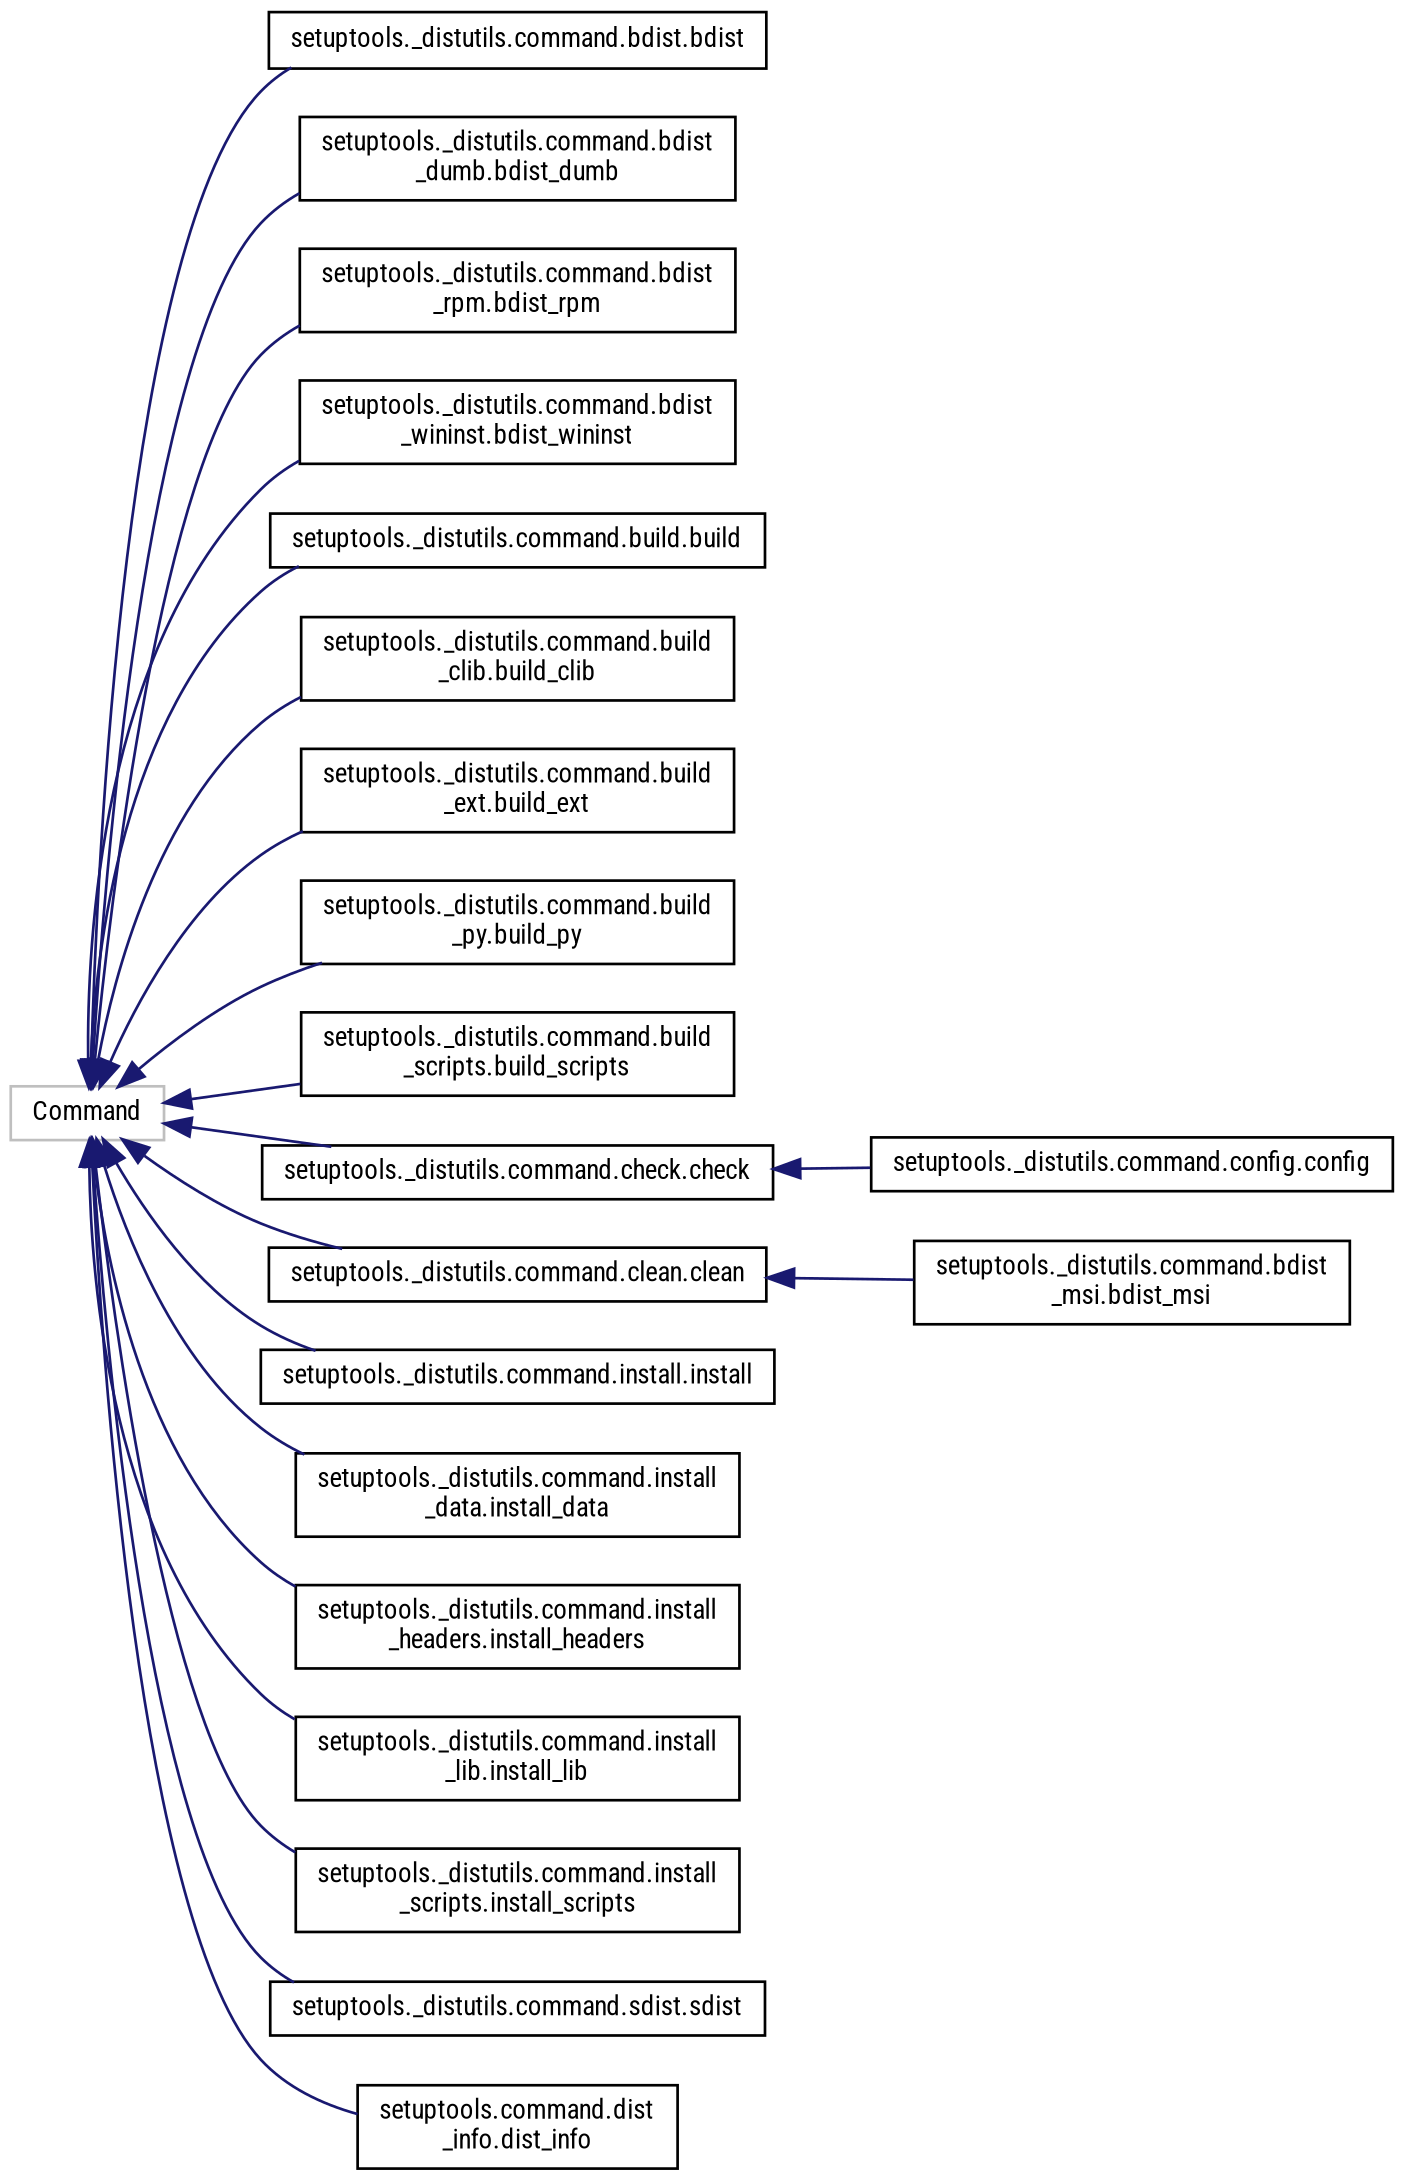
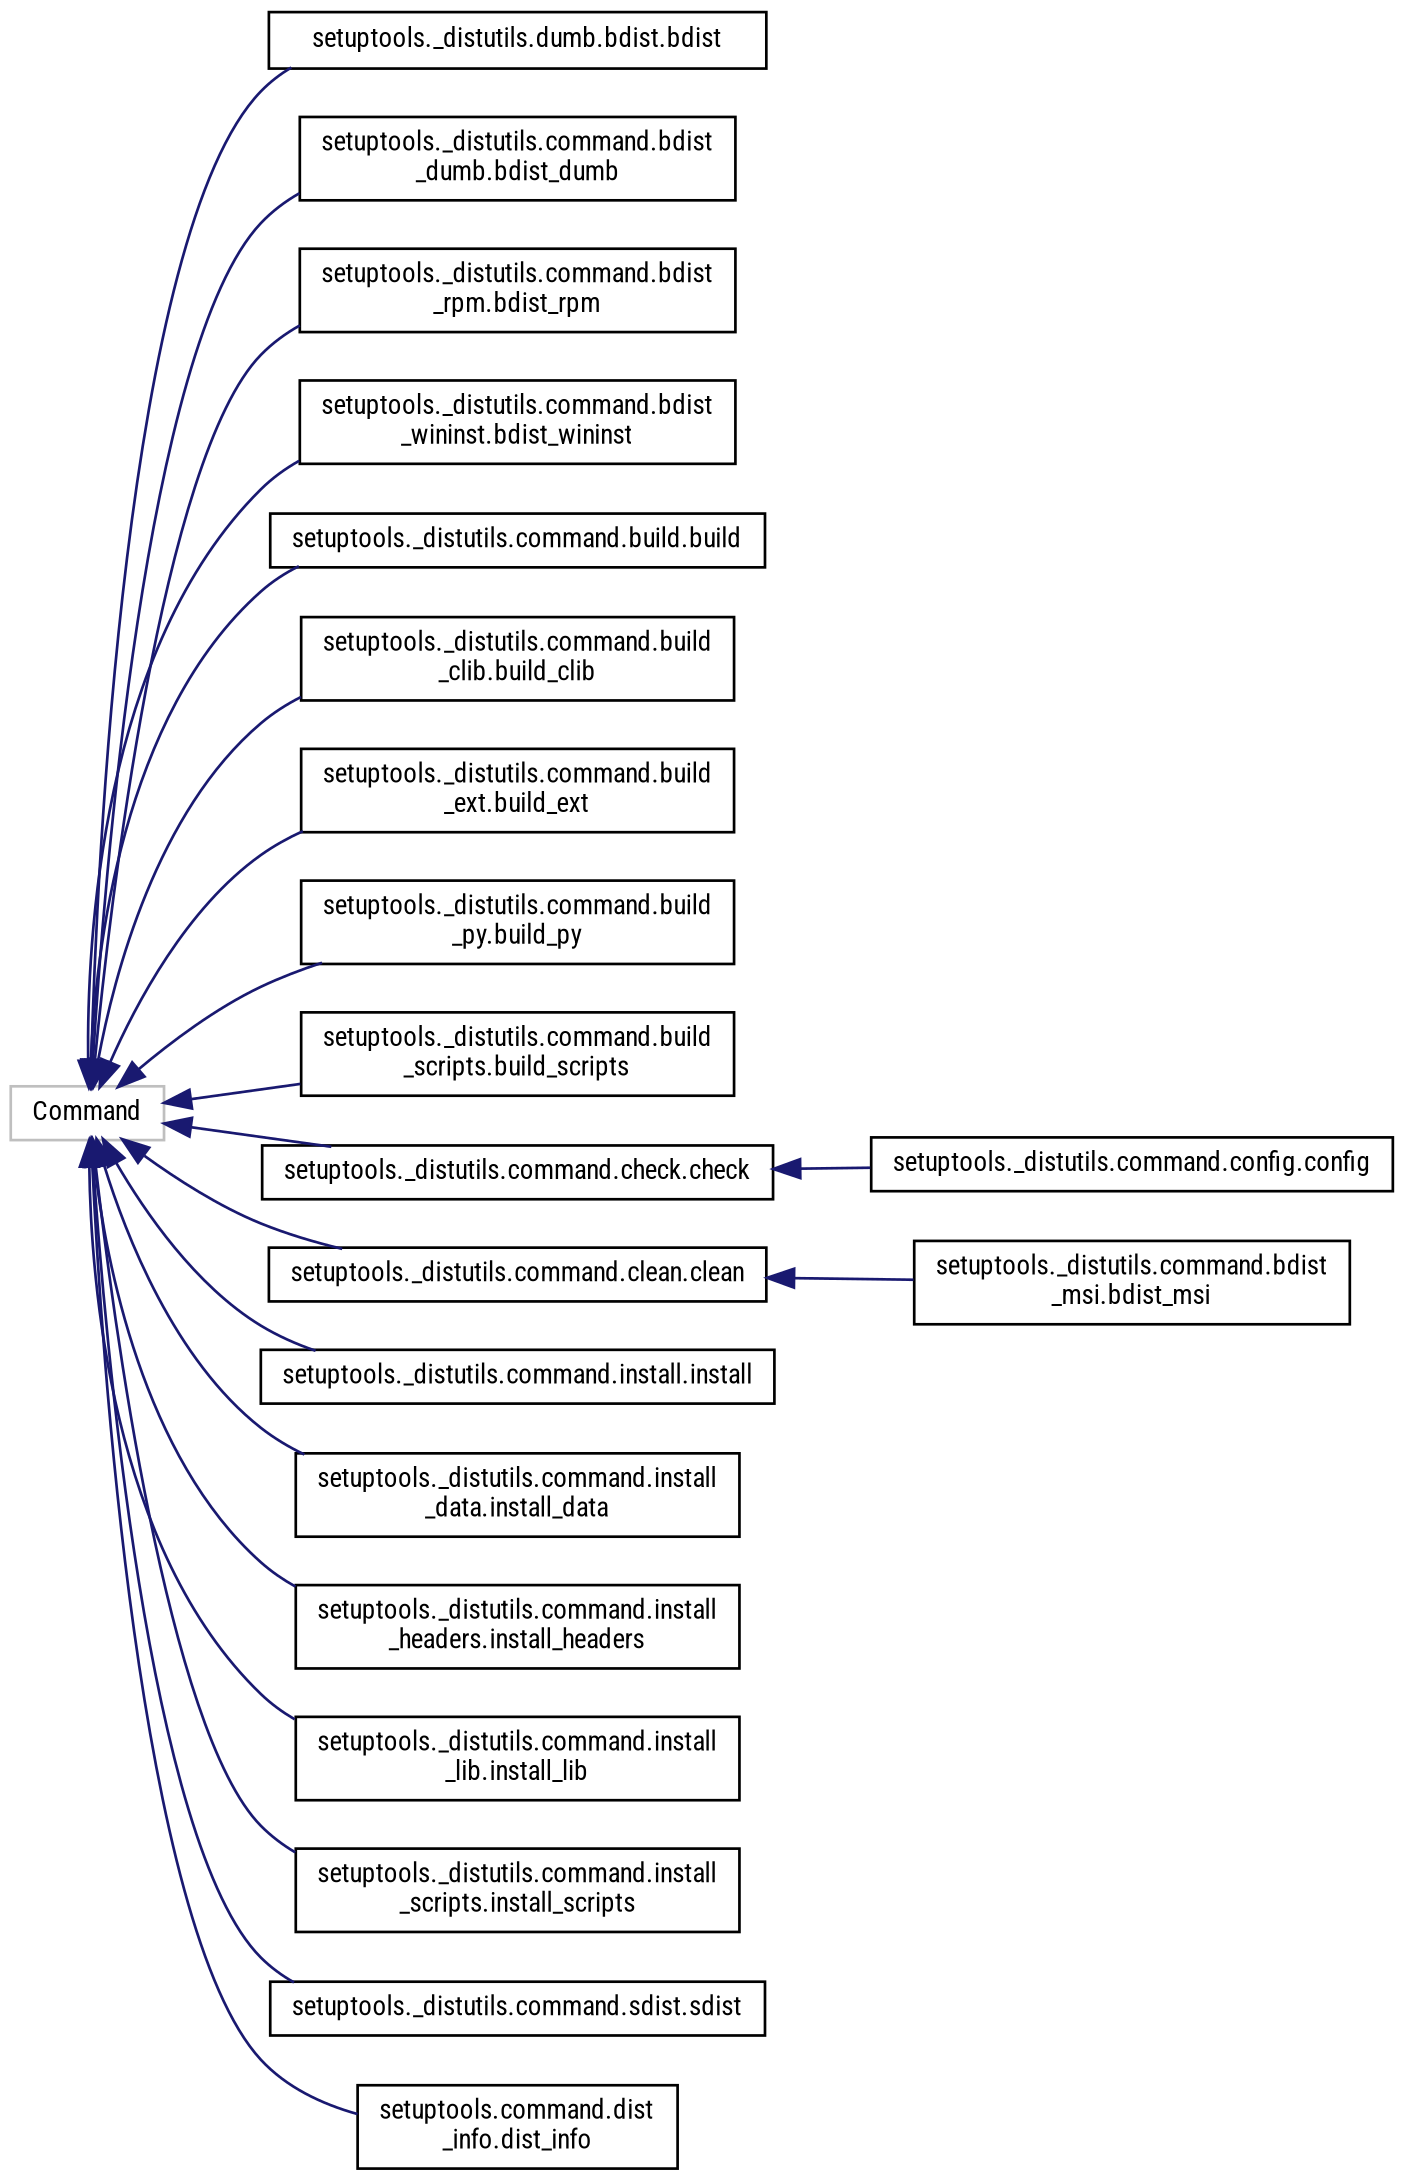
(518, 40) -> (518, 40)
